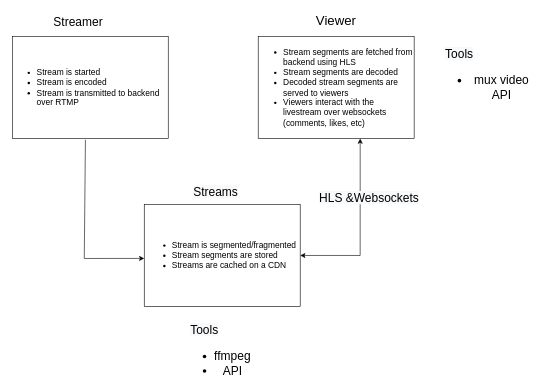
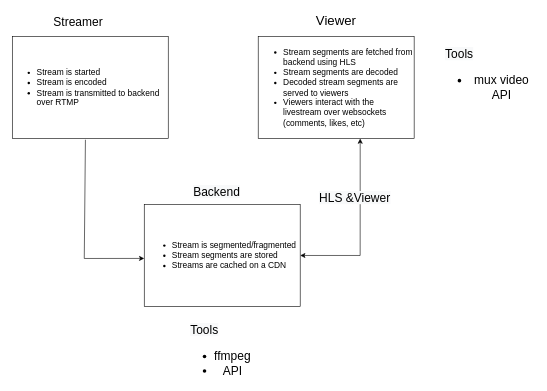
(210, 190) -> (210, 190)
(349, 195) -> (340, 195)
